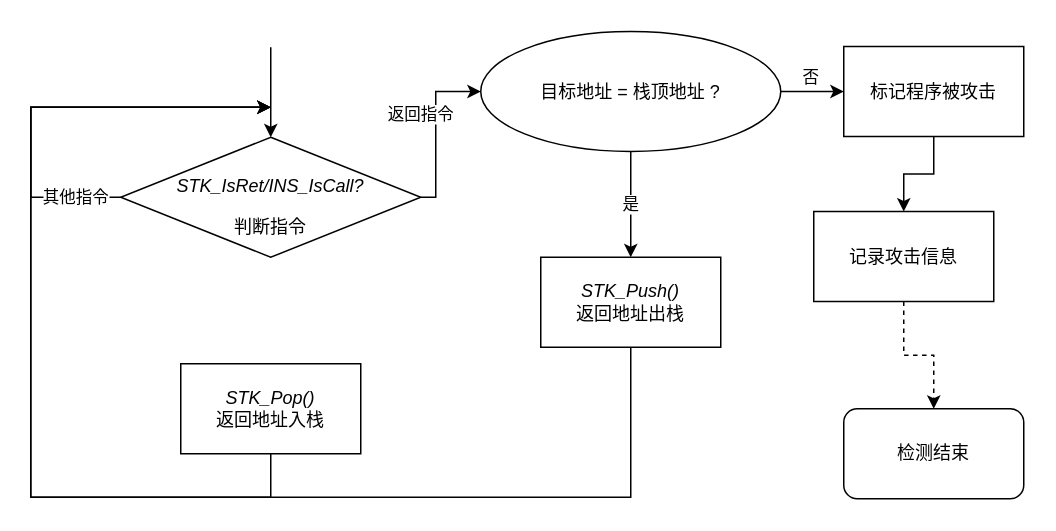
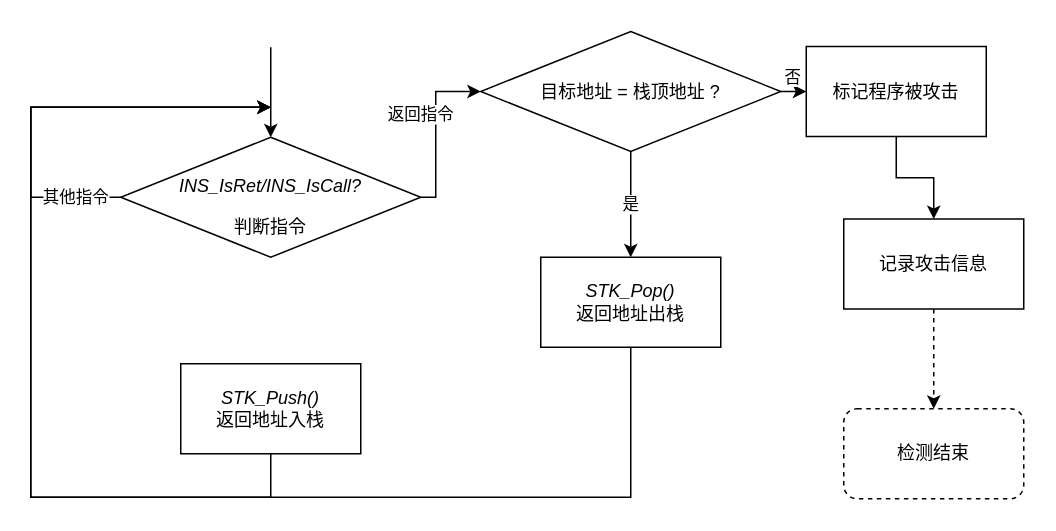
(631, 92) -> (631, 92)
(934, 92) -> (896, 92)
(271, 197) -> (271, 197)
(904, 257) -> (934, 264)
(631, 302) -> (631, 302)
(271, 409) -> (271, 409)
(934, 454) -> (934, 454)
